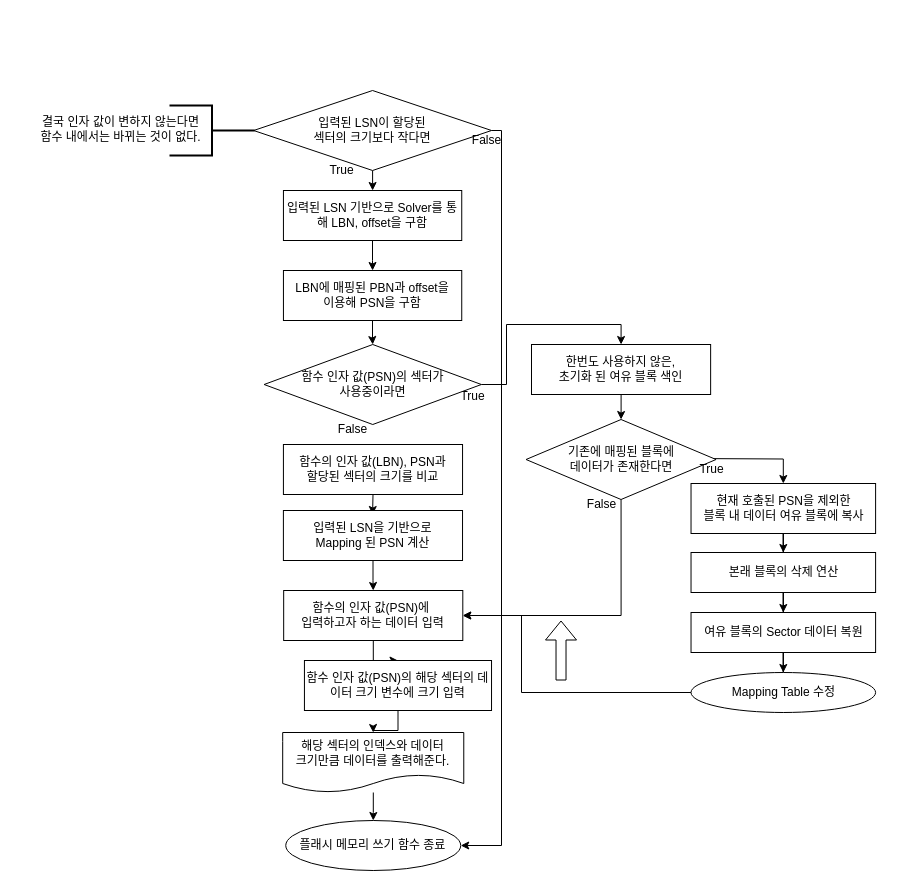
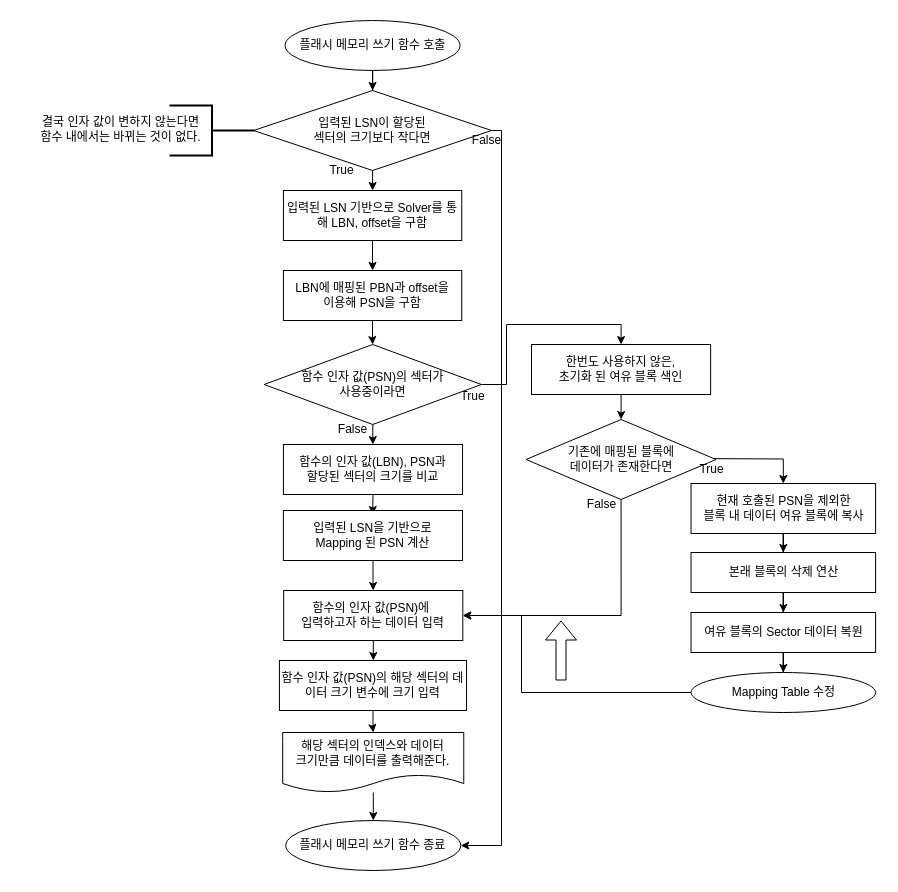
none -> (373, 46)
none -> (373, 85)
none -> (373, 431)
(398, 686) -> (373, 686)
